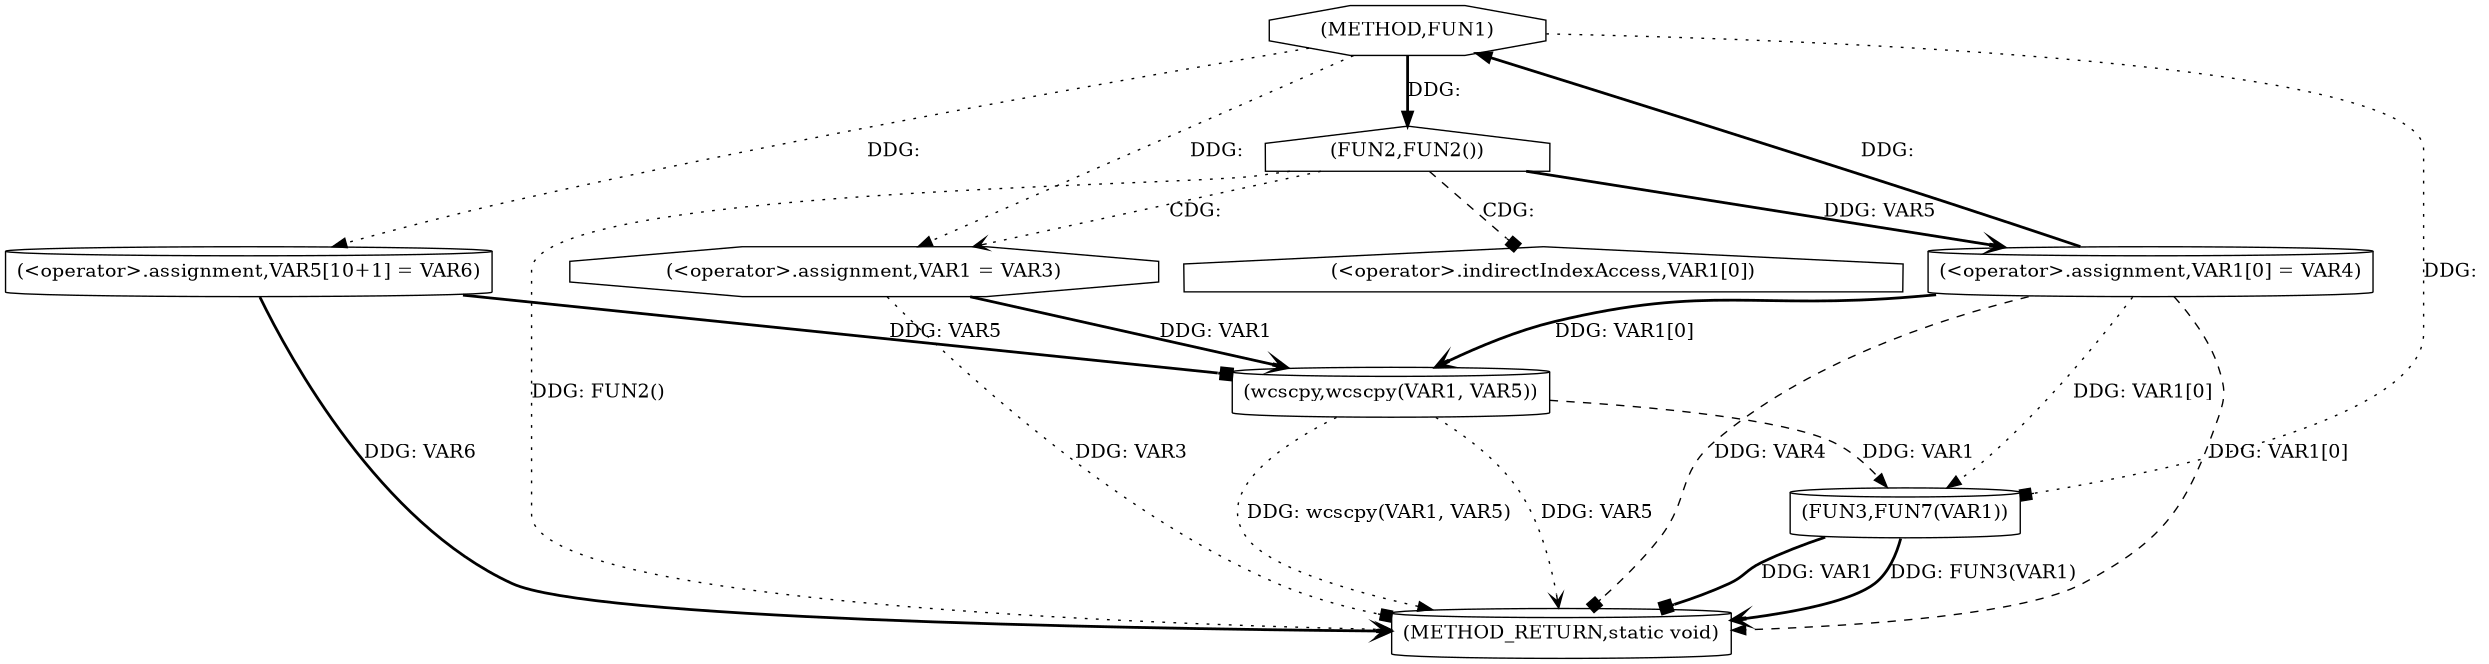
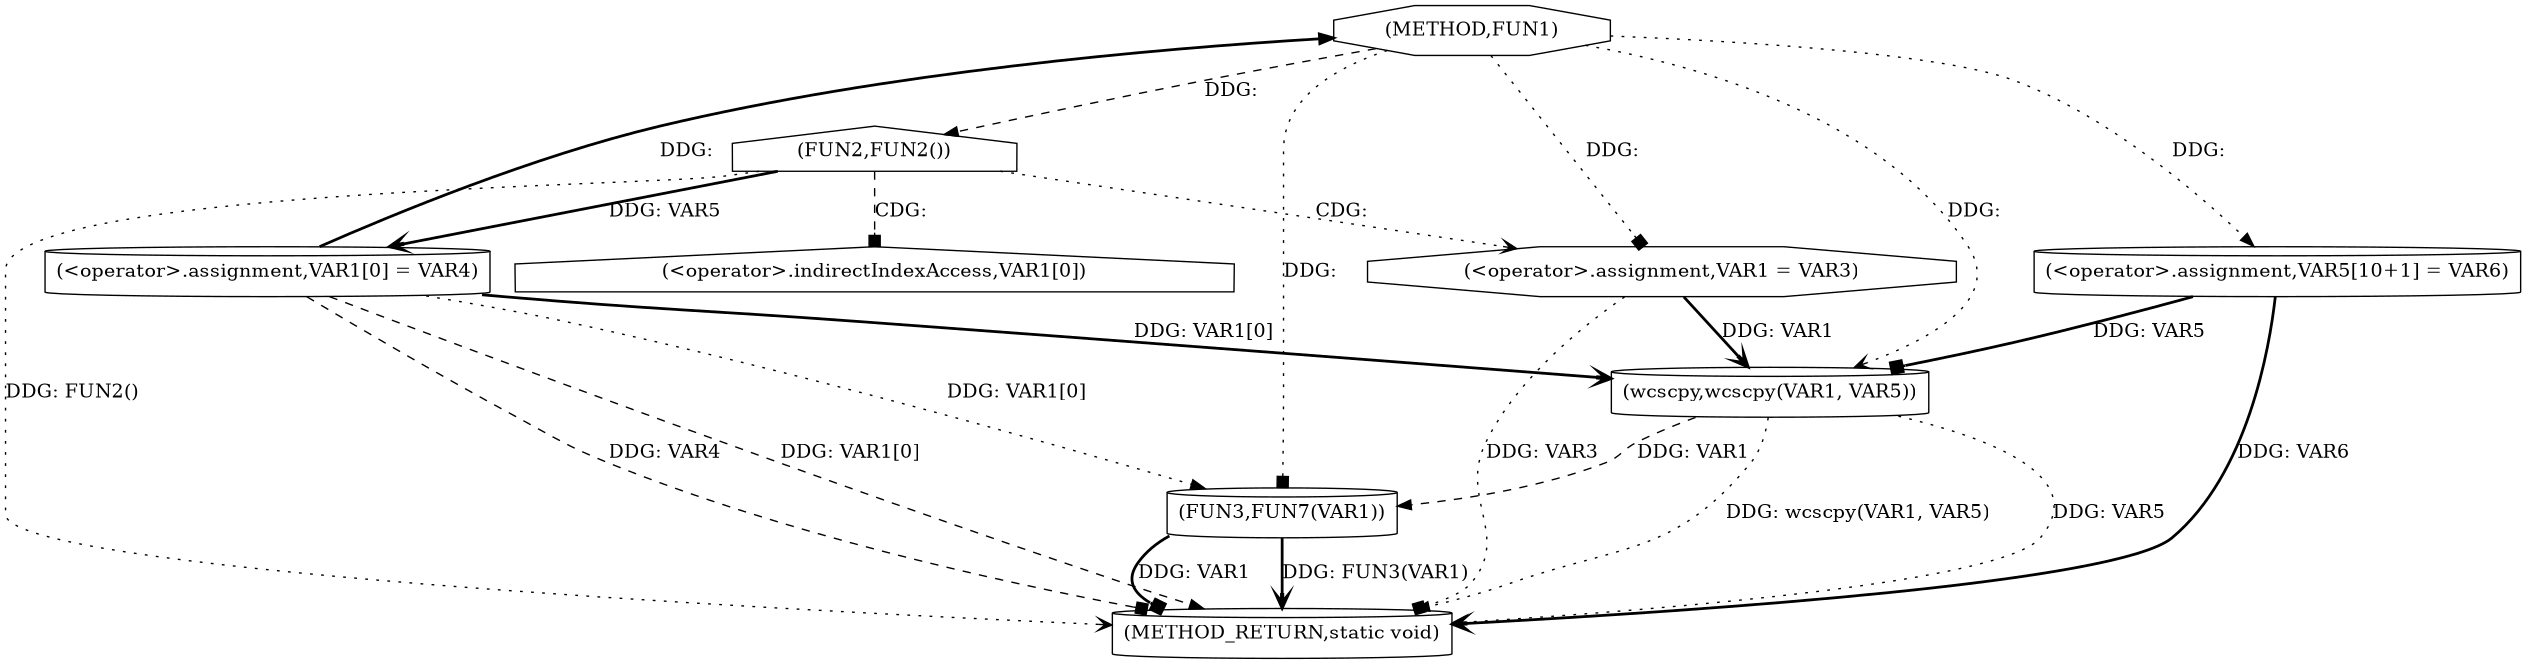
(1408, 84) -> (1166, 88)
(1142, 148) -> (1563, 146)
none -> (1874, 154)
